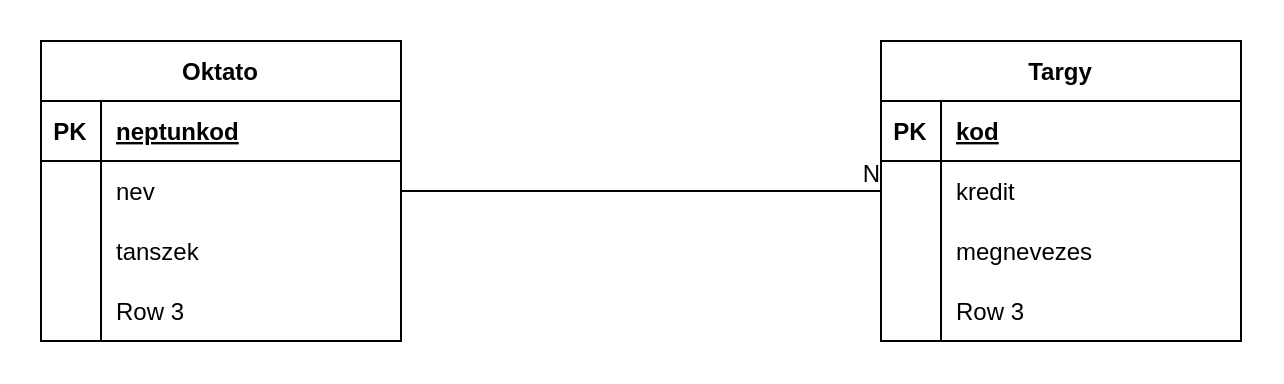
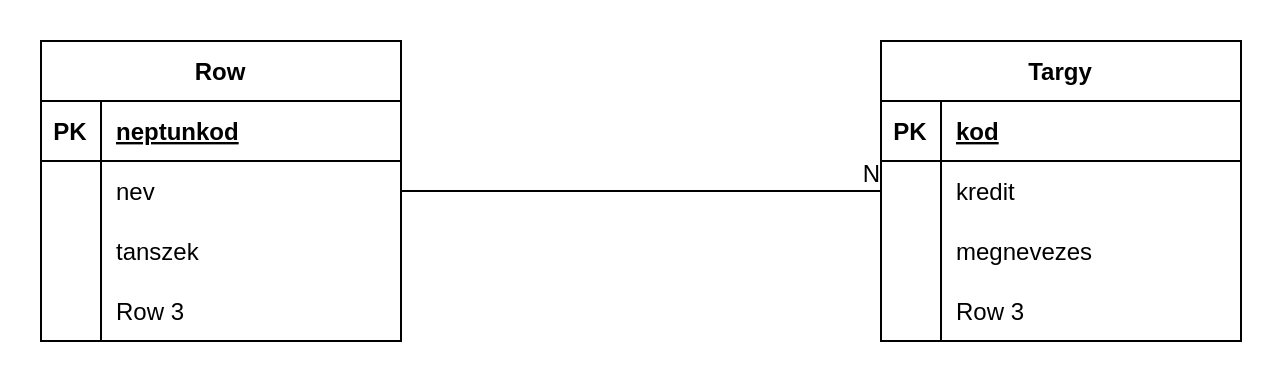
(220, 72) -> (220, 72)
